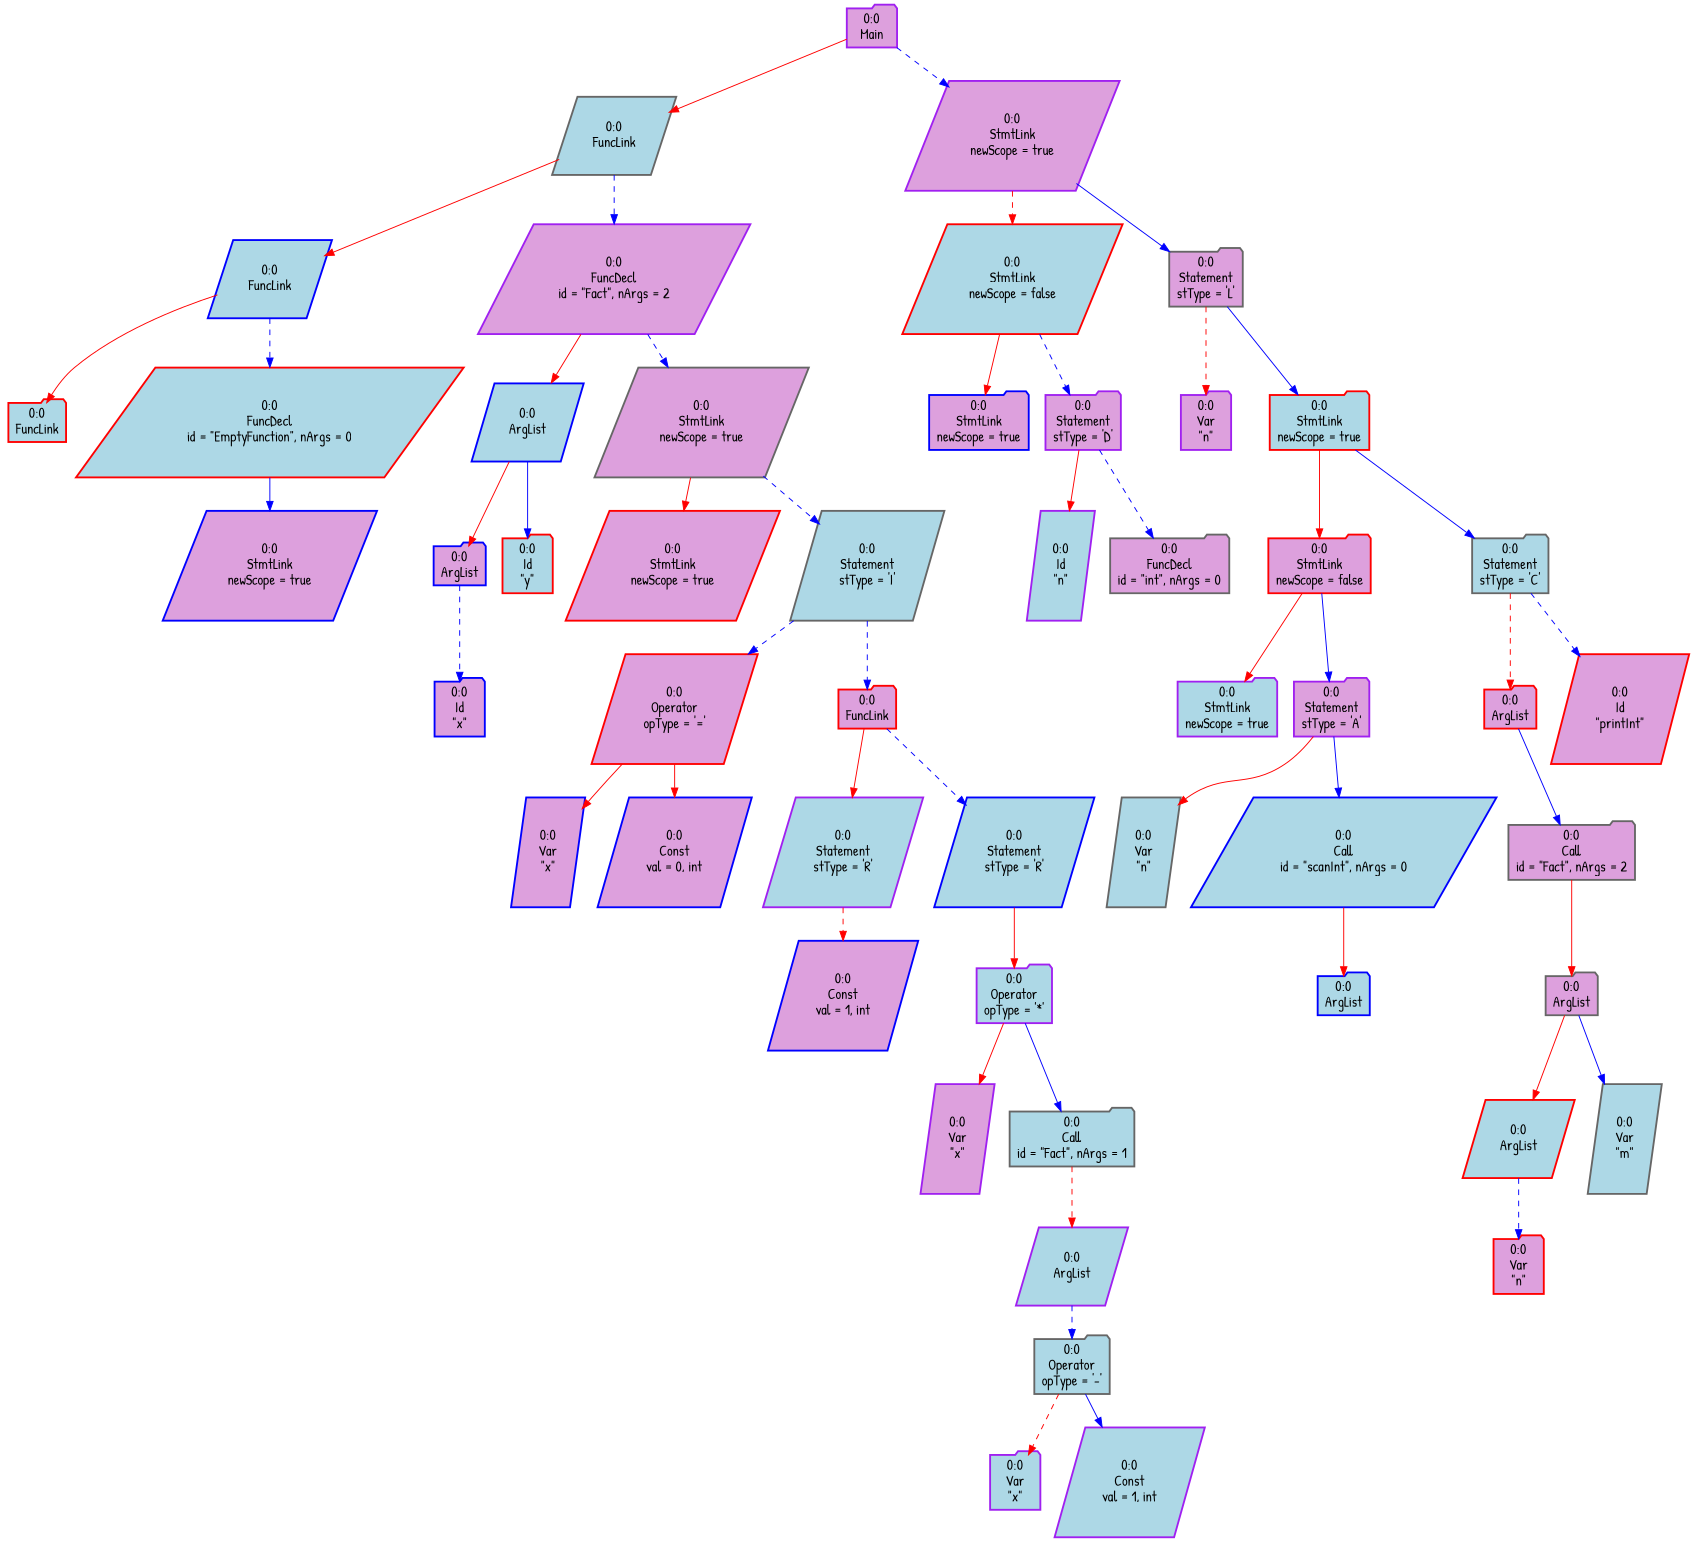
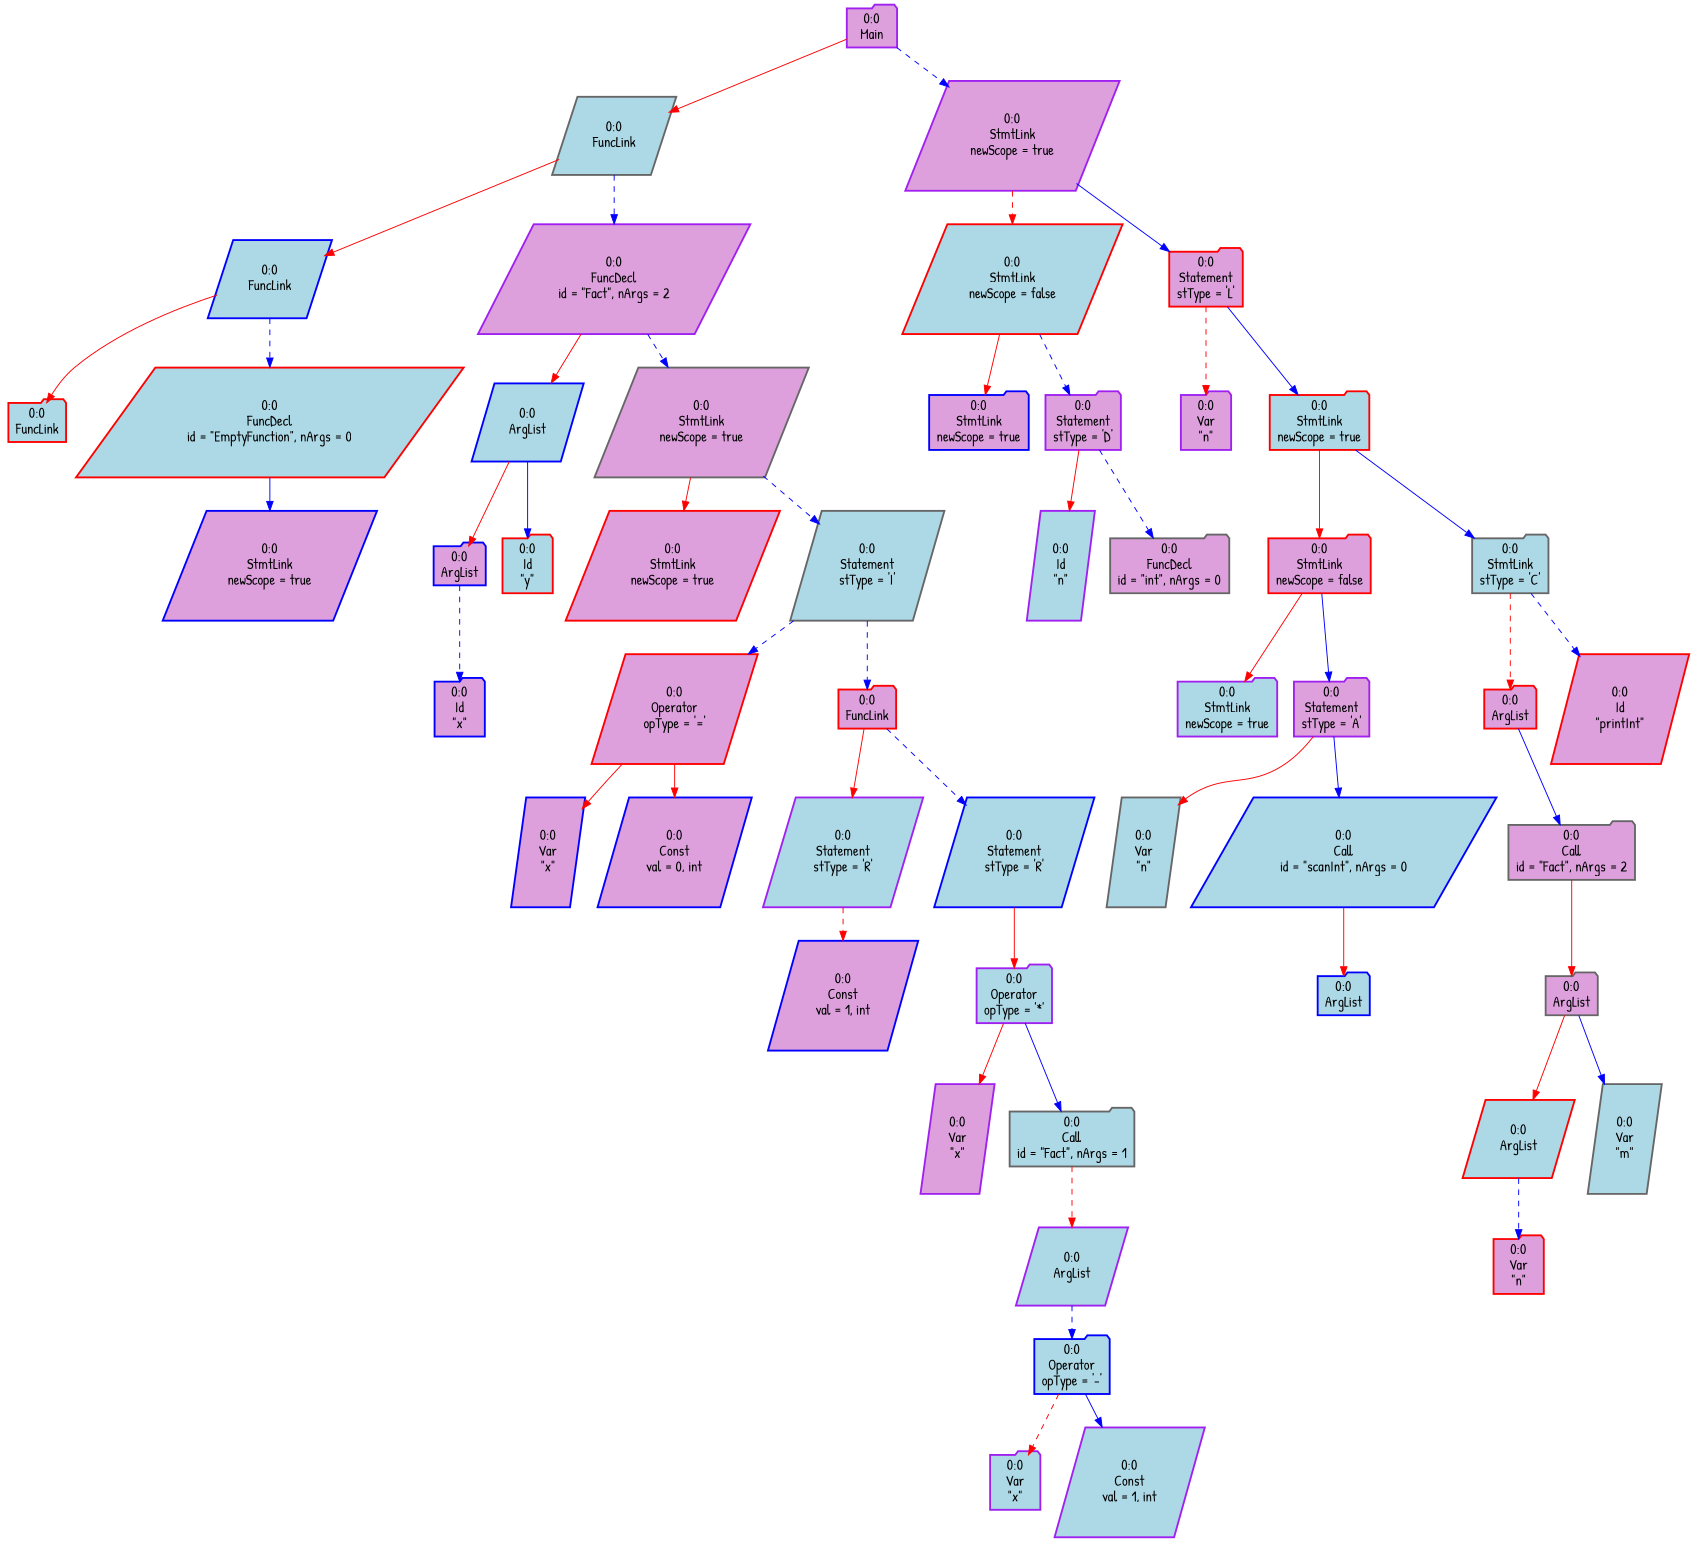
(1206, 279) -> (1206, 279)
(1510, 566) -> (1510, 566)
(1072, 1367) -> (1072, 1367)
